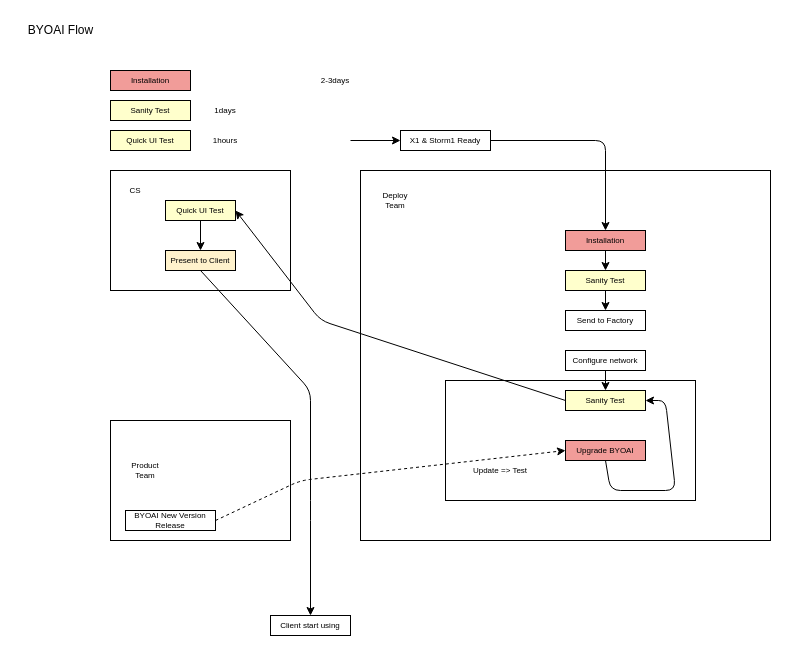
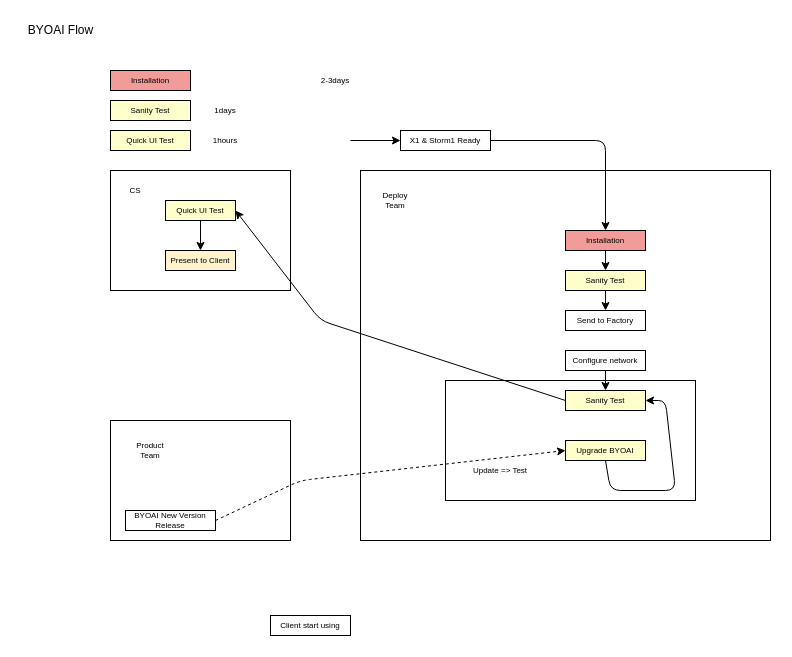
(311, 424) -> none
(606, 451) -> (606, 451)
(146, 471) -> (151, 451)
